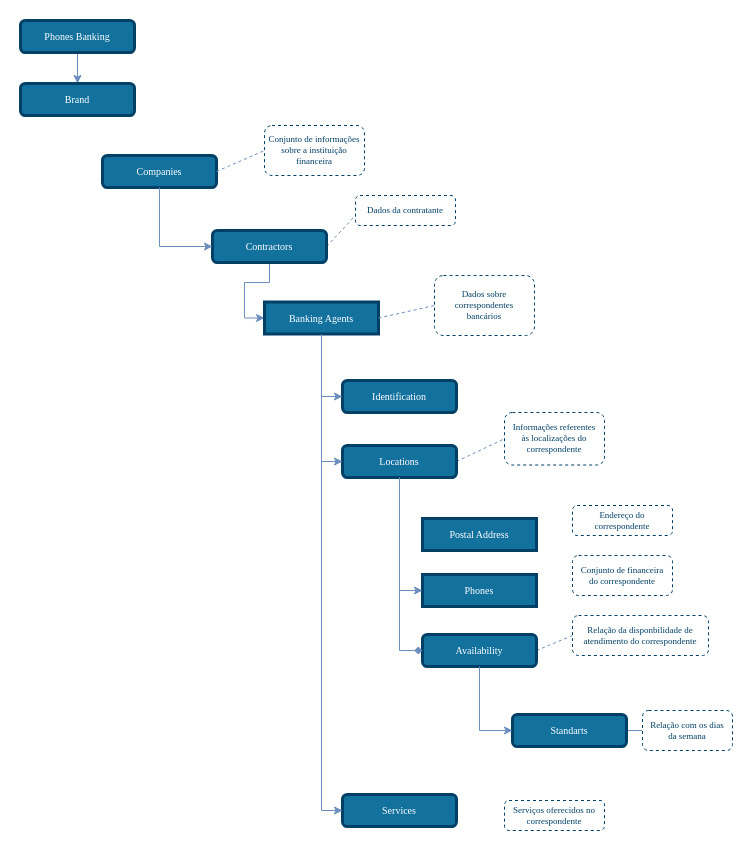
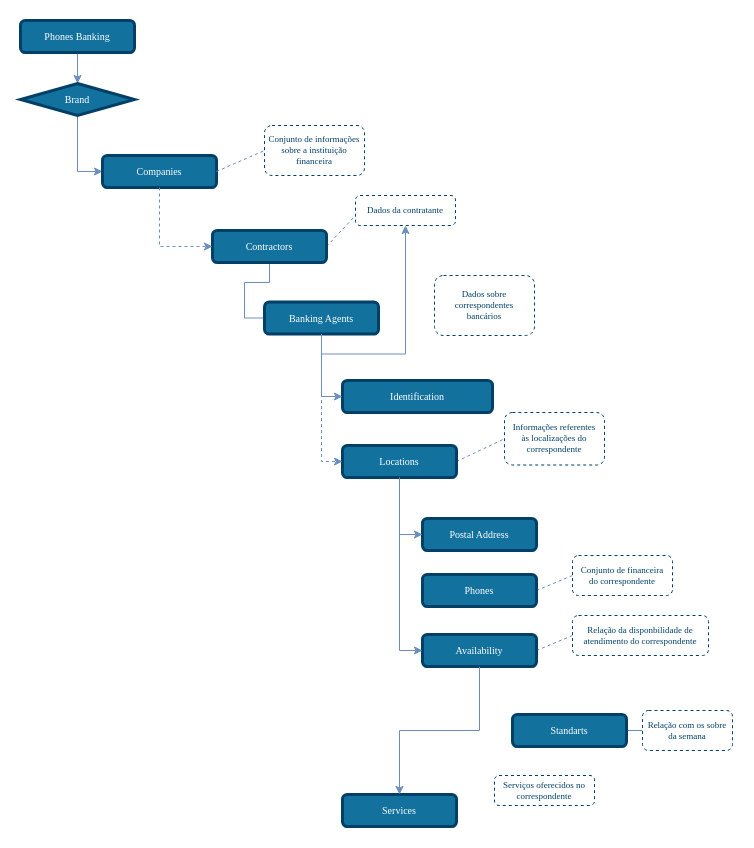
(78, 100) -> (78, 100)
none -> (78, 153)
(160, 239) -> (160, 239)
(407, 312) -> none
(256, 318) -> (258, 318)
(322, 318) -> (322, 318)
(400, 397) -> (418, 397)
(329, 462) -> (329, 462)
(623, 521) -> none
none -> (408, 535)
(480, 535) -> (480, 535)
none -> (554, 583)
(408, 591) -> none
(480, 591) -> (480, 591)
(322, 643) -> (406, 334)
(414, 651) -> (414, 651)
(491, 731) -> (413, 731)
(688, 731) -> (688, 731)
(555, 816) -> (545, 791)
